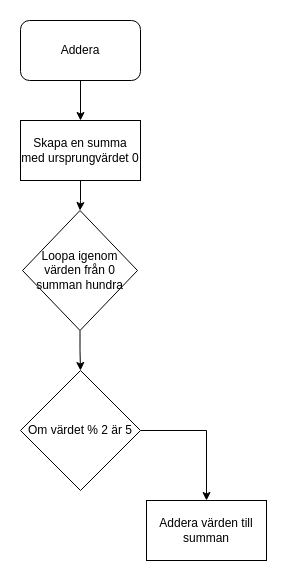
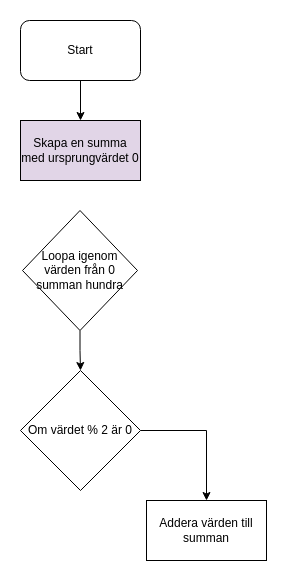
(81, 51) -> (81, 51)
(81, 151) -> (81, 151)
(81, 192) -> none
(81, 431) -> (81, 431)
